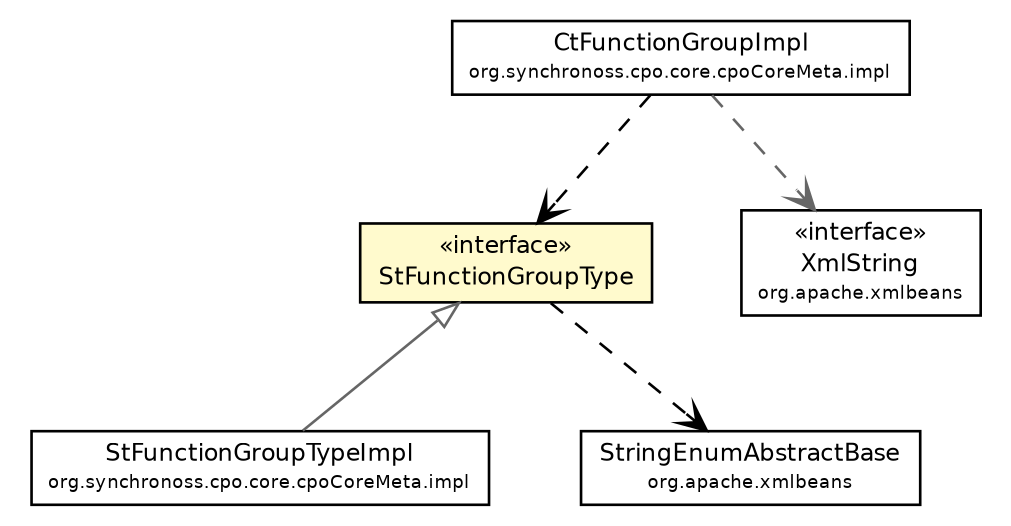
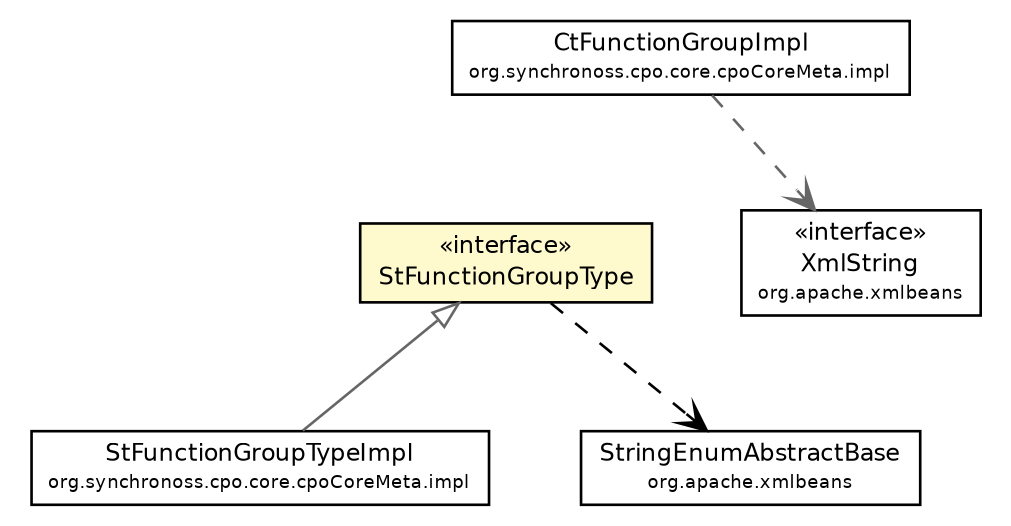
(603, 149) -> none
